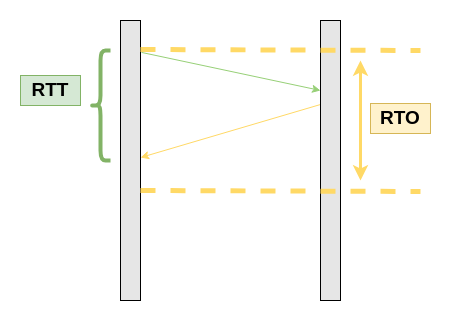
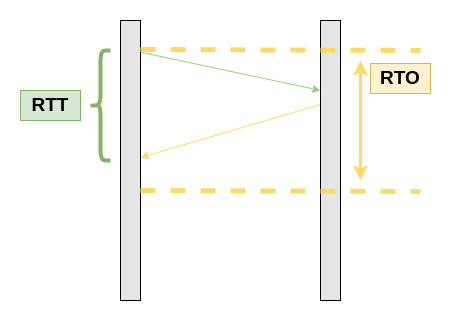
(51, 91) -> (51, 106)
(401, 119) -> (401, 79)
